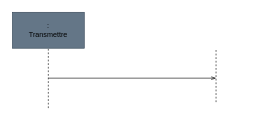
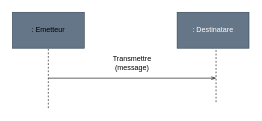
(48, 30) -> (48, 30)
none -> (213, 30)
none -> (132, 63)
